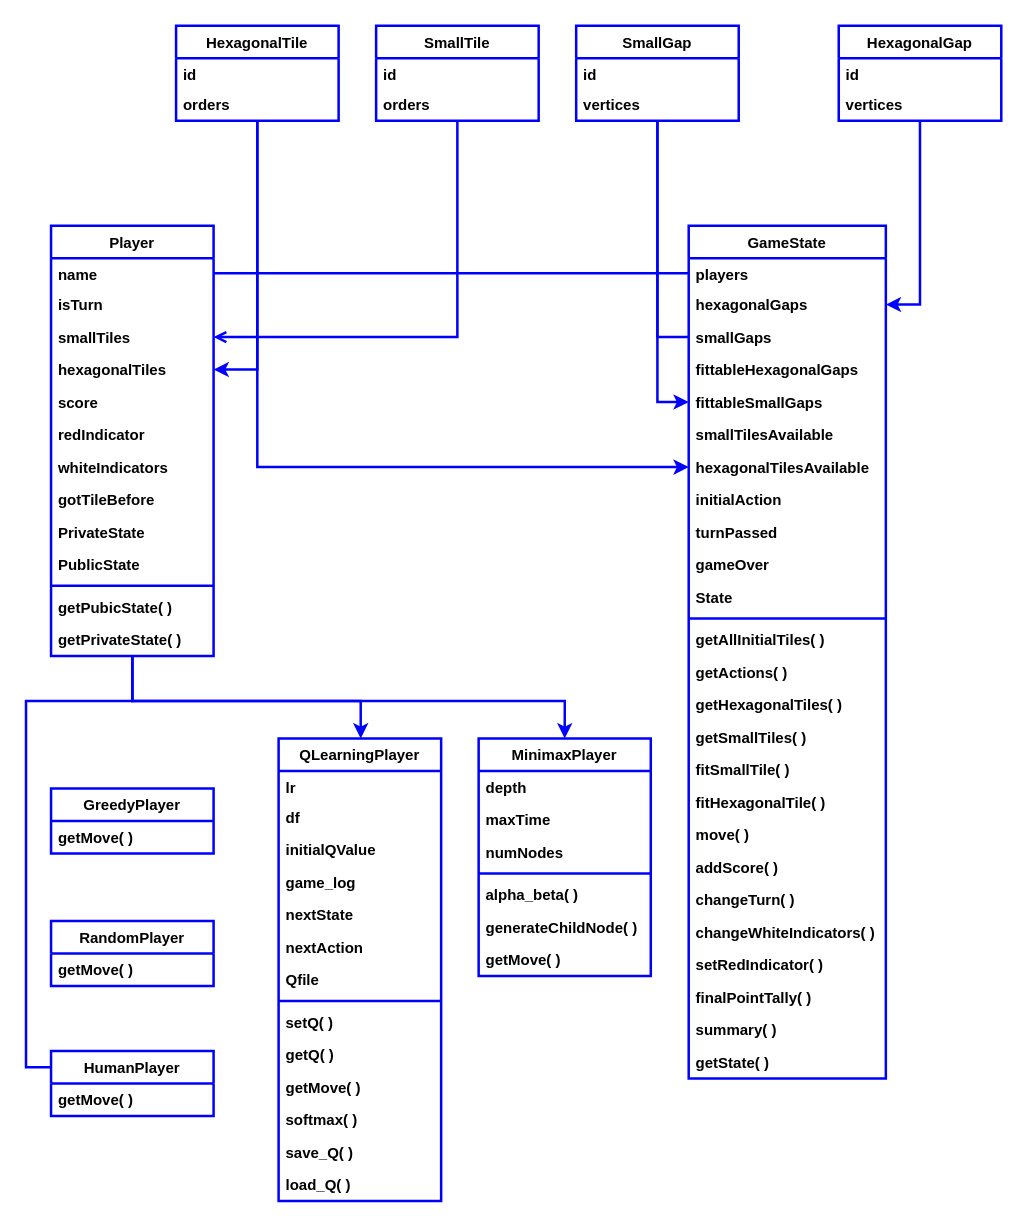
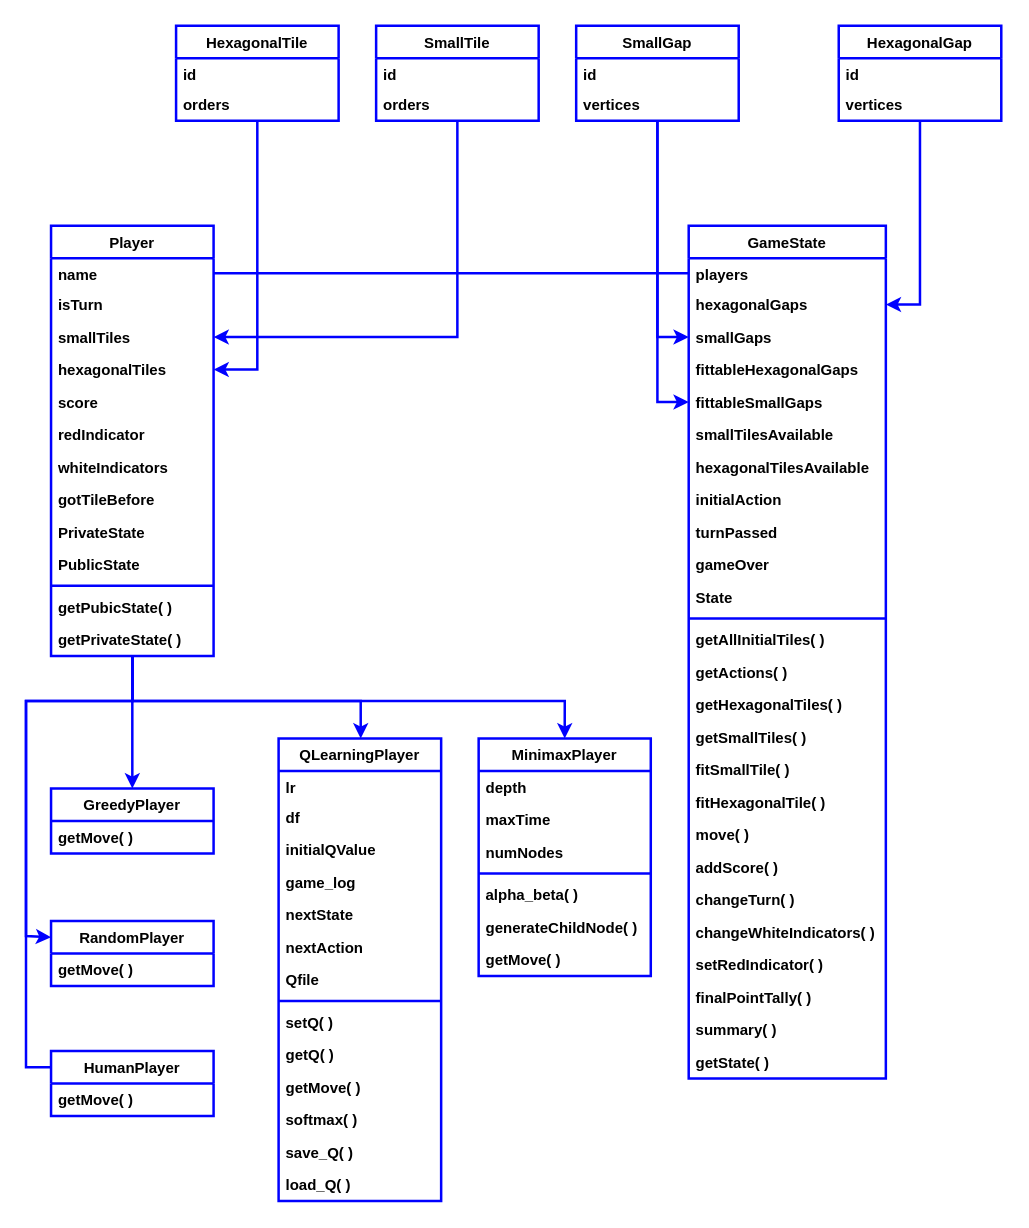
(224, 337) -> (226, 337)
(679, 337) -> (676, 337)
(420, 467) -> none
none -> (132, 740)
none -> (34, 936)
